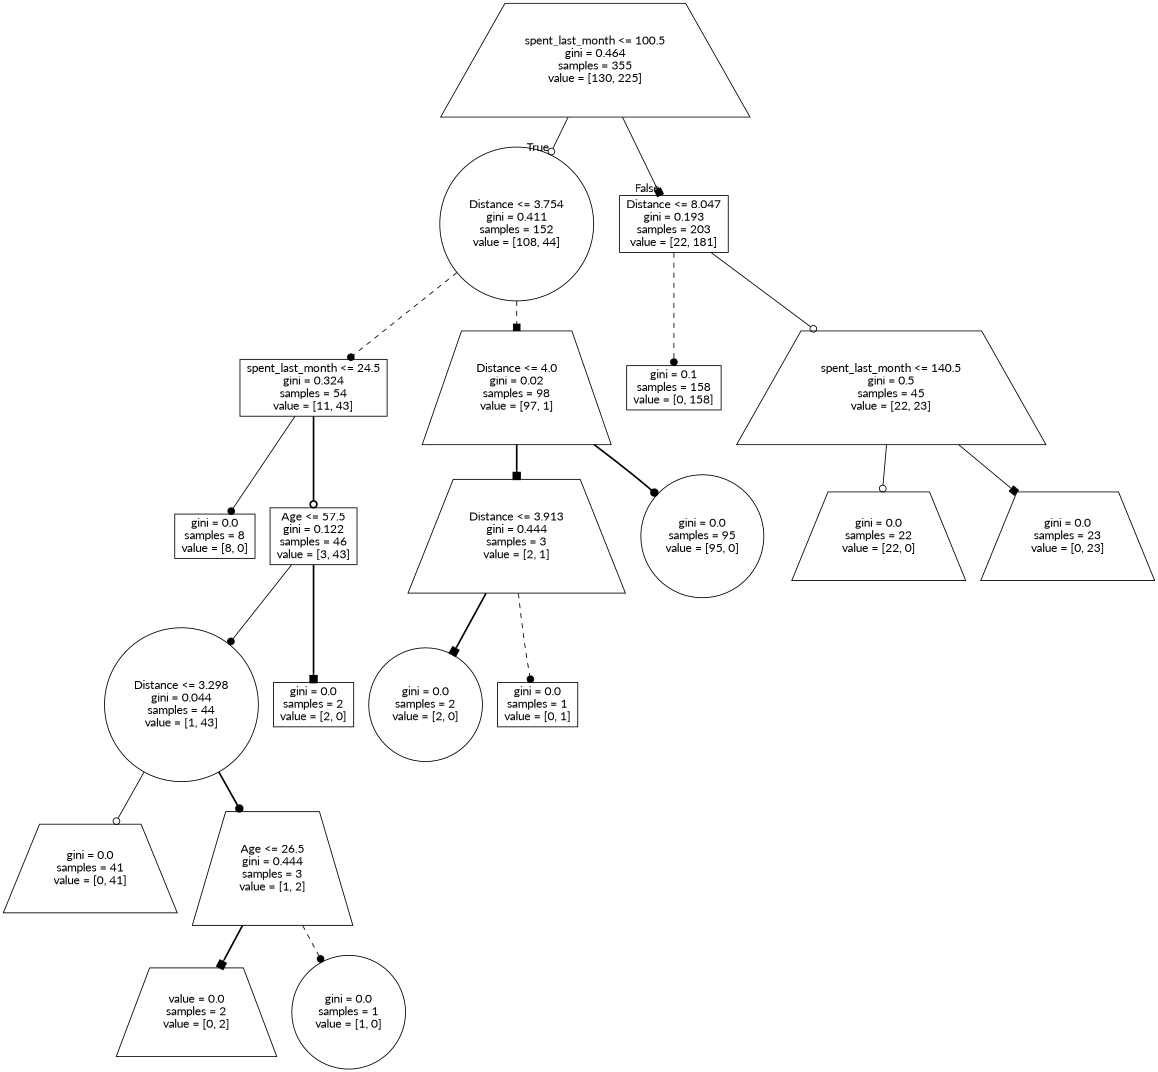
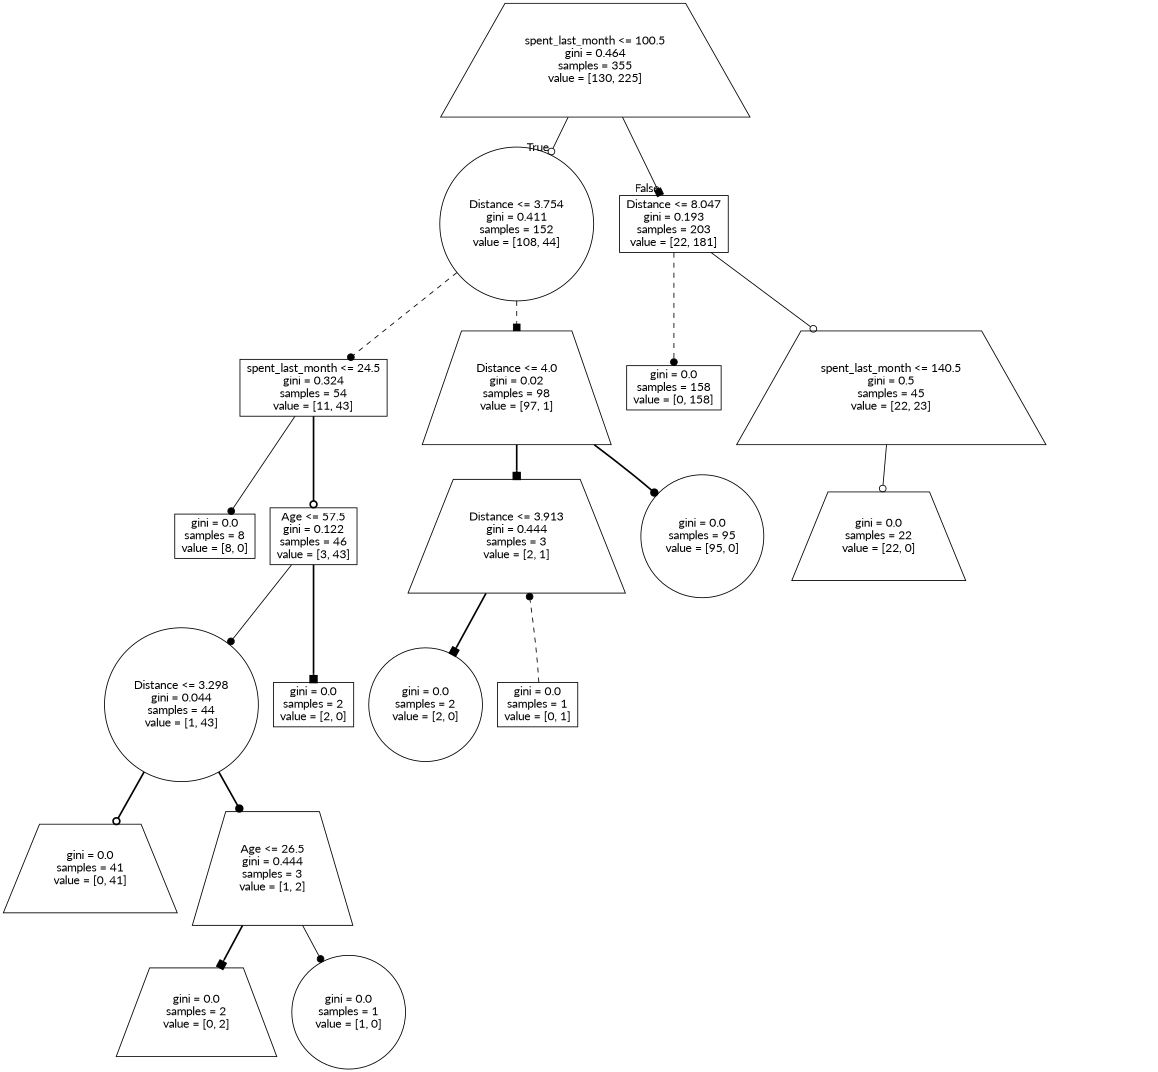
(674, 388) -> (674, 388)
(1068, 536) -> none
(523, 635) -> (535, 641)
(131, 795) -> (131, 795)
(311, 941) -> (311, 941)
(196, 1012) -> (196, 1012)
